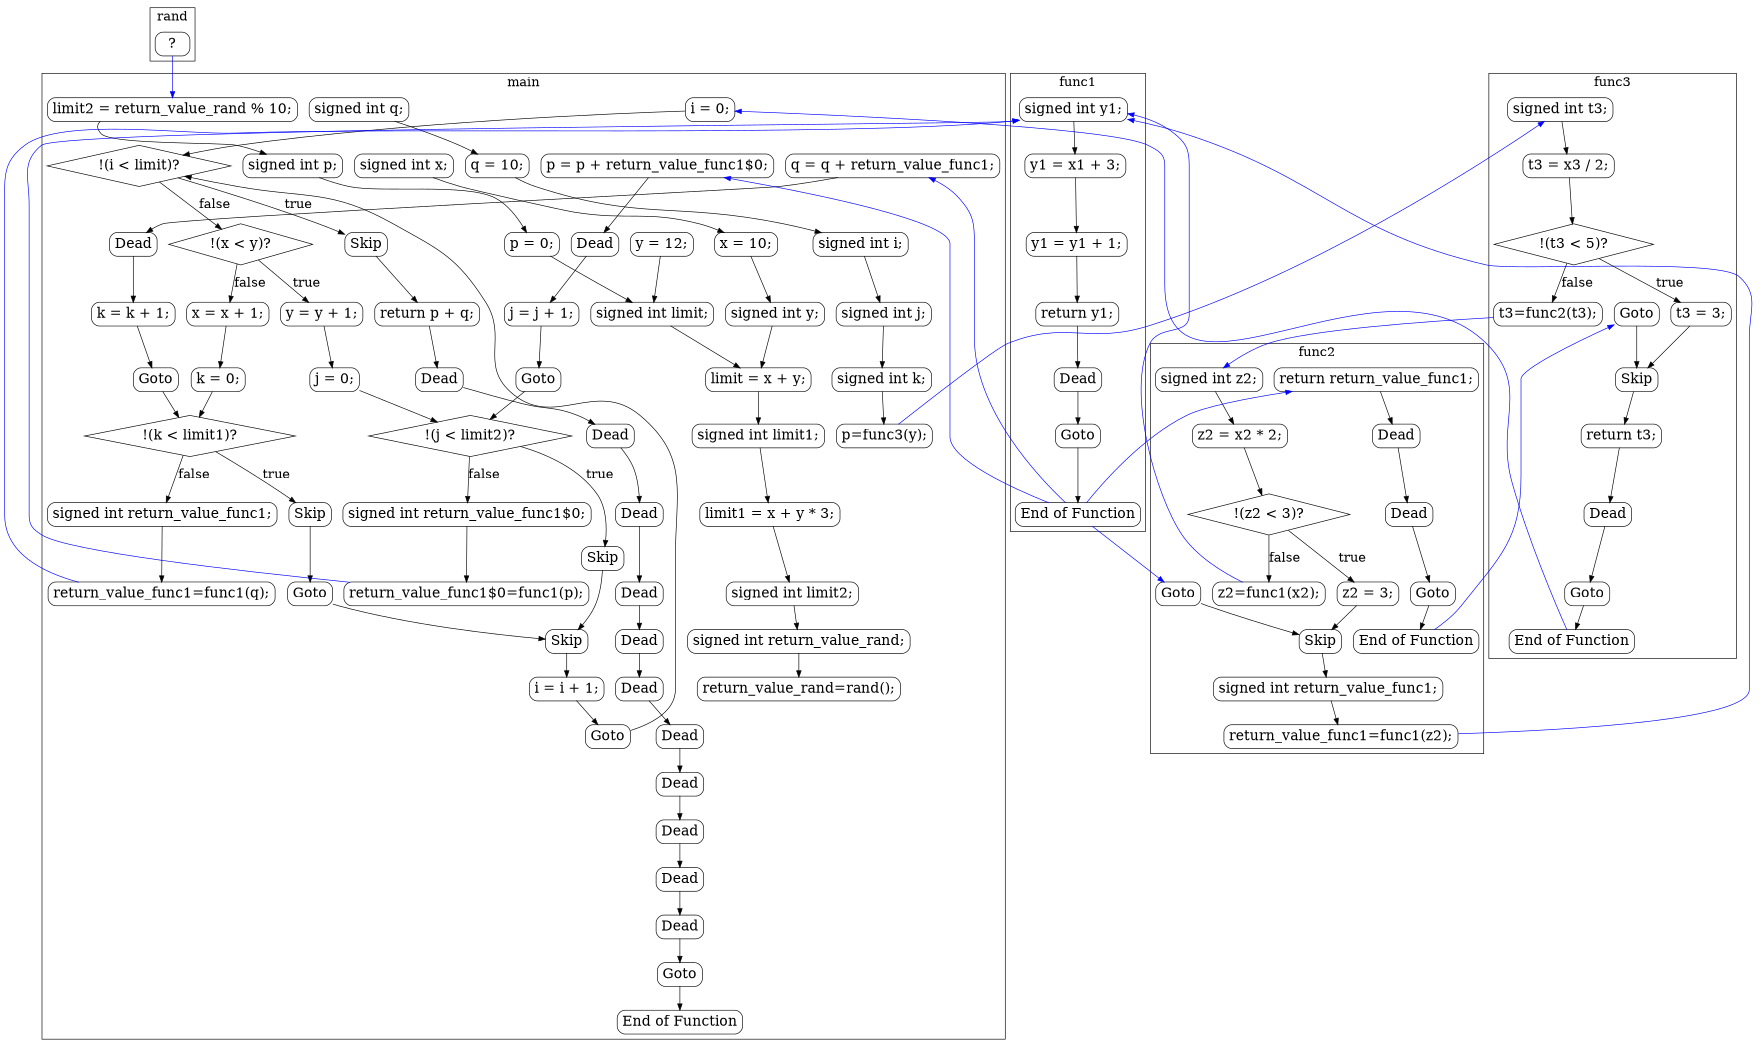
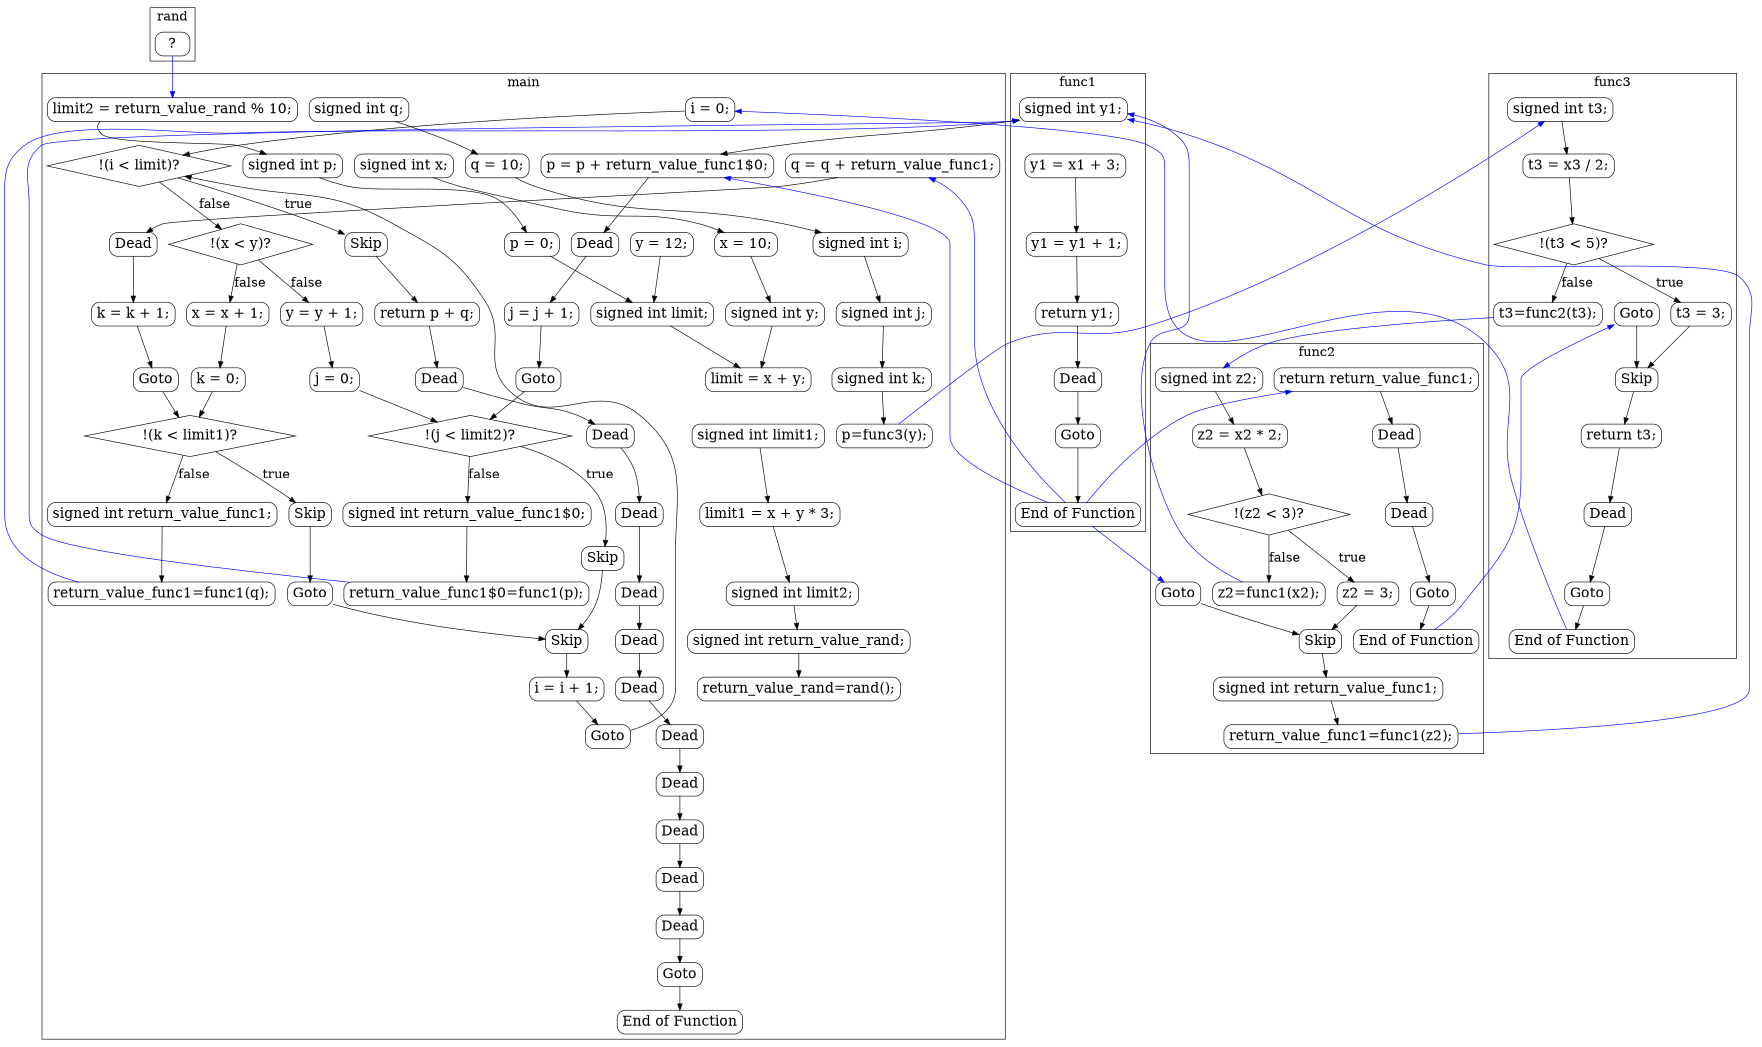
(1074, 136) -> (873, 135)
(307, 284) -> (307, 284)
(758, 405) -> none
